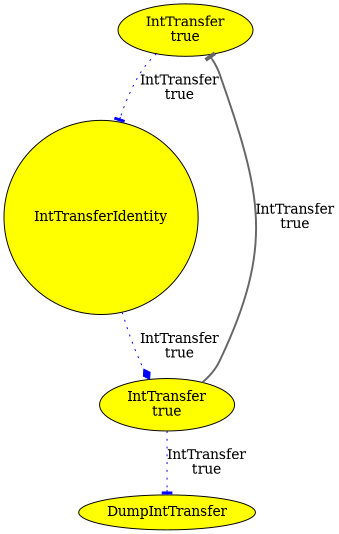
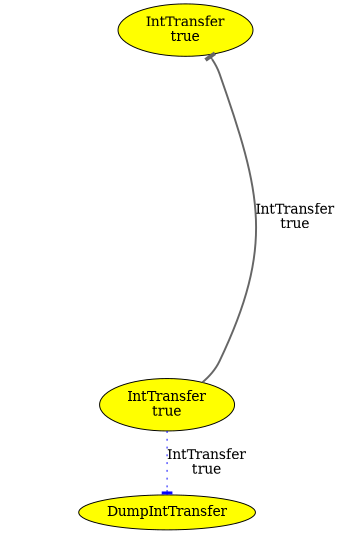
(101, 217) -> none
